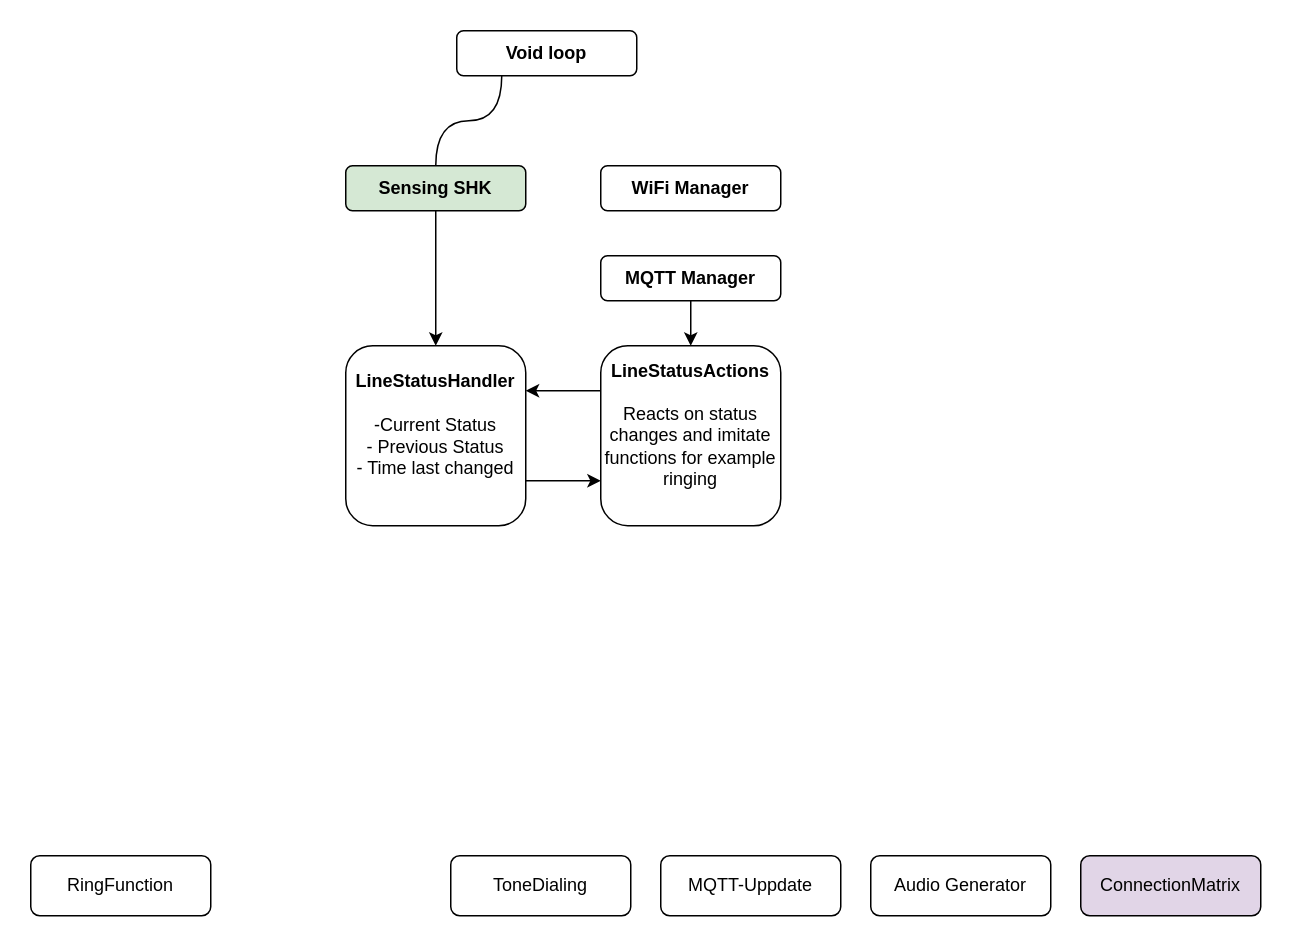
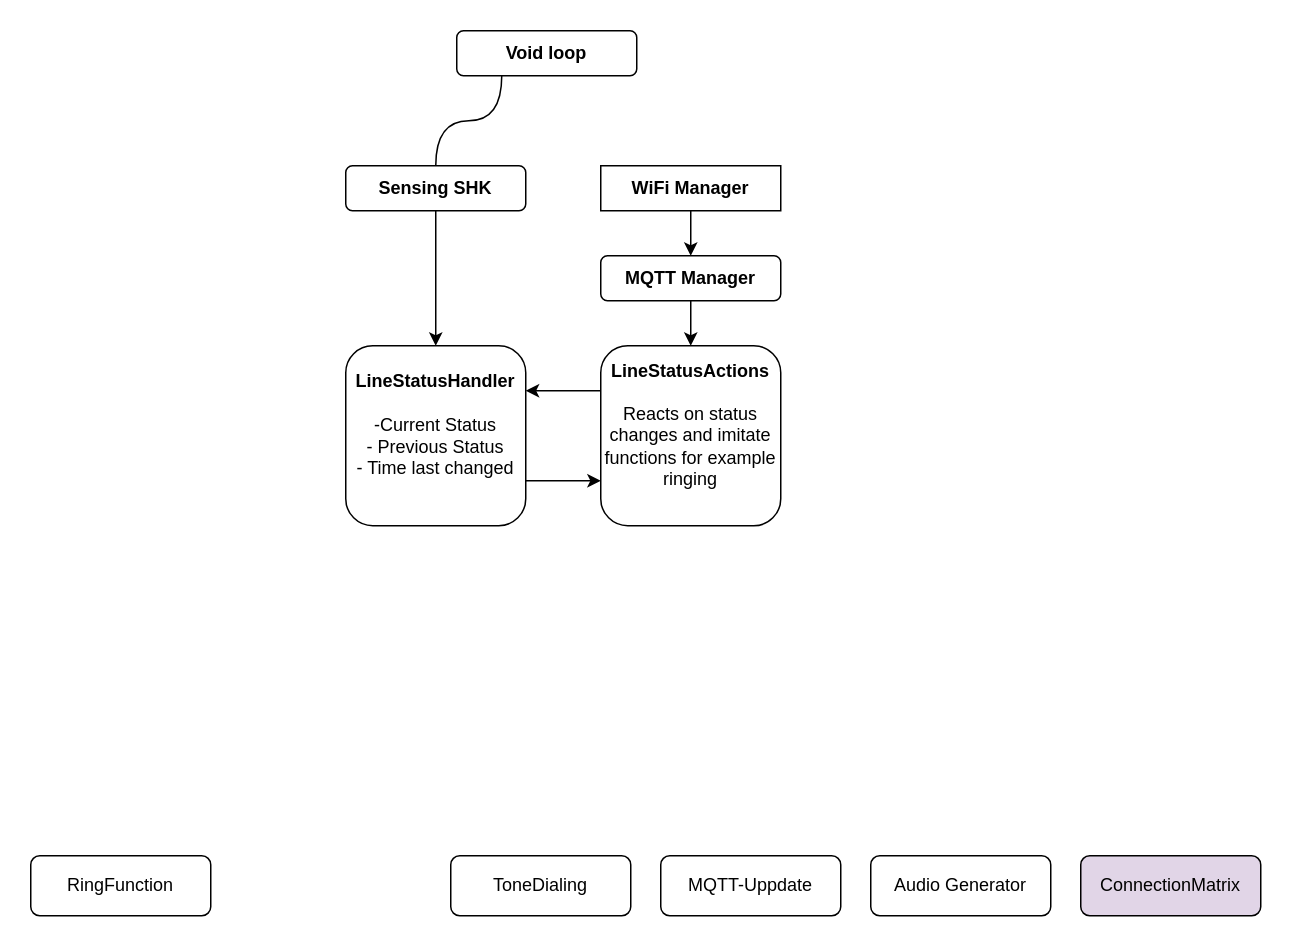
(436, 188) -> (436, 188)
(691, 188) -> (691, 188)
none -> (691, 239)
